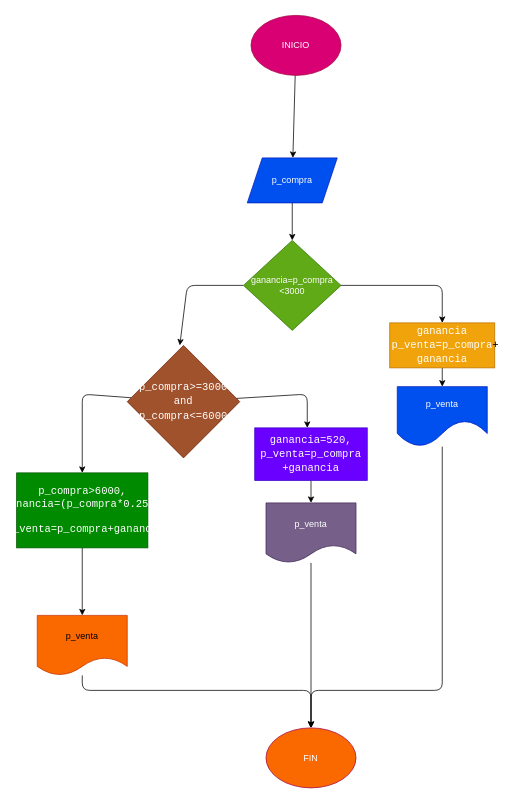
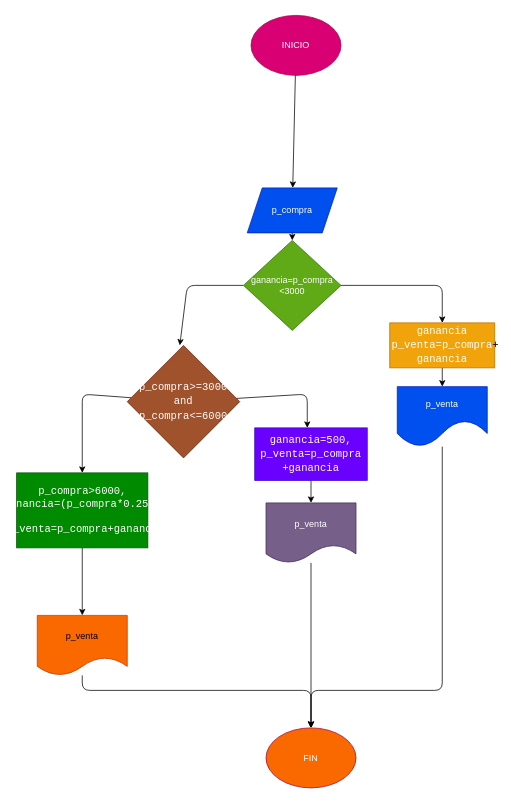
(292, 180) -> (292, 210)
(311, 454) -> (311, 454)
